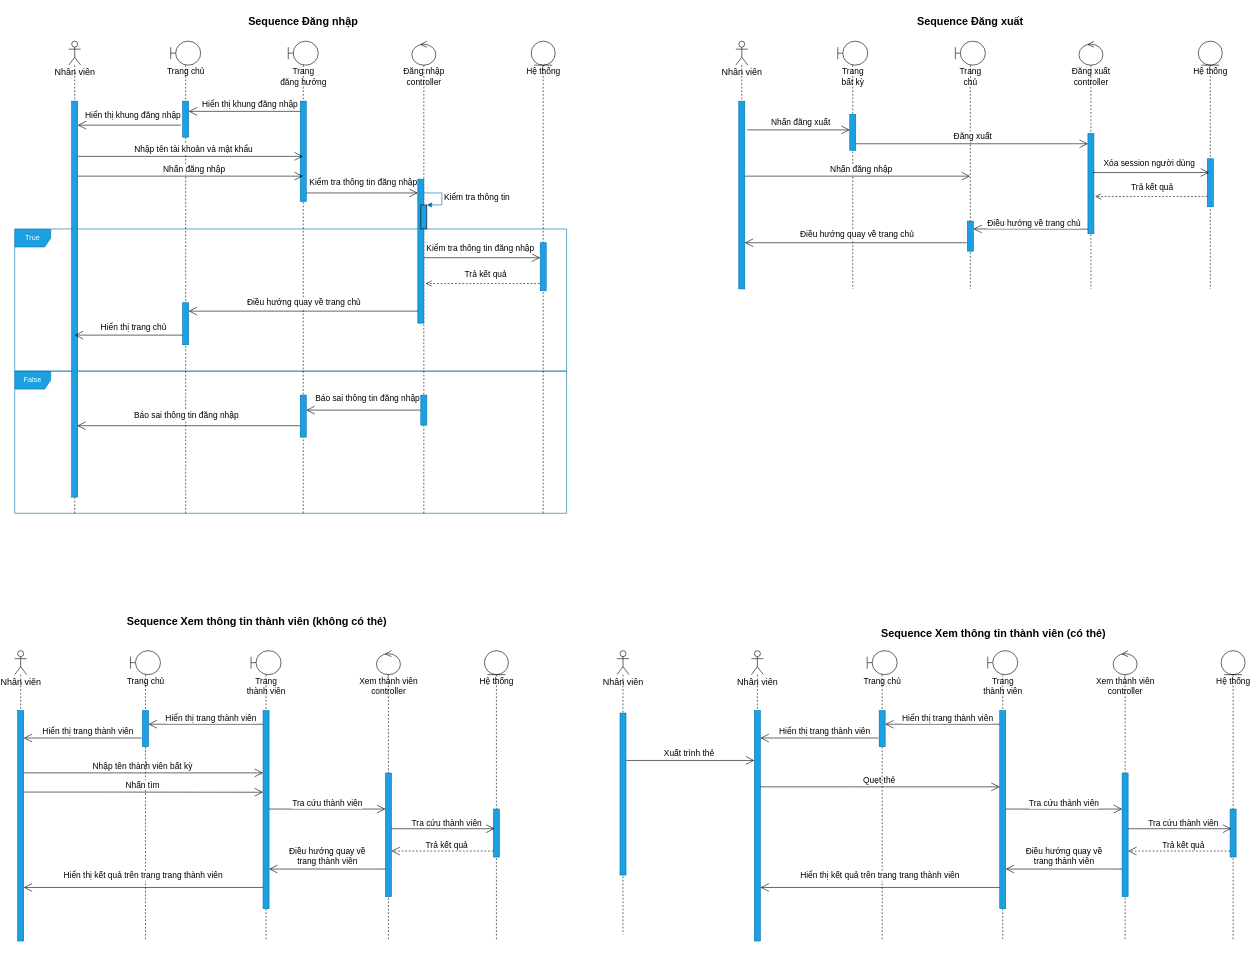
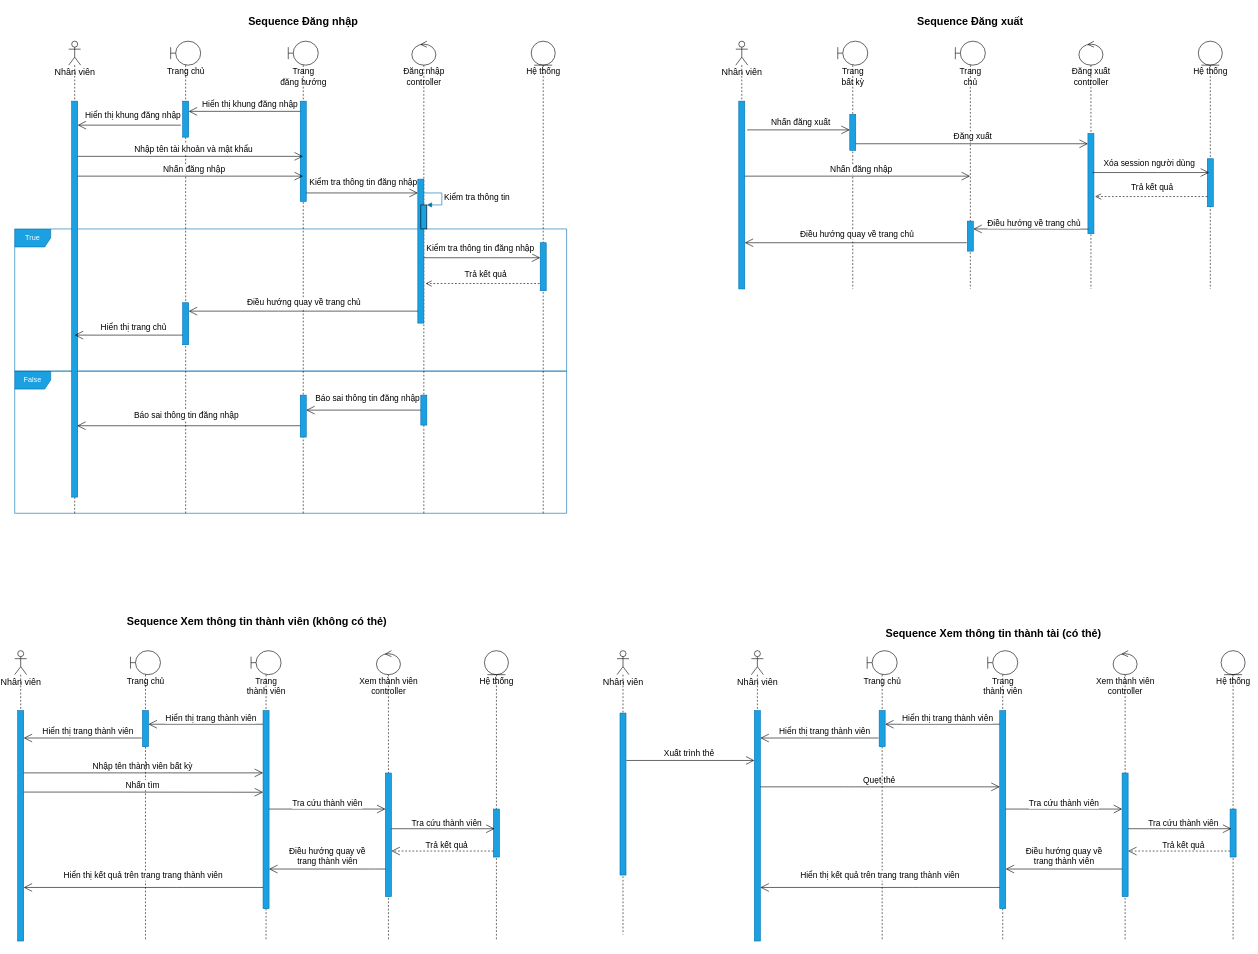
(994, 633) -> (994, 633)
